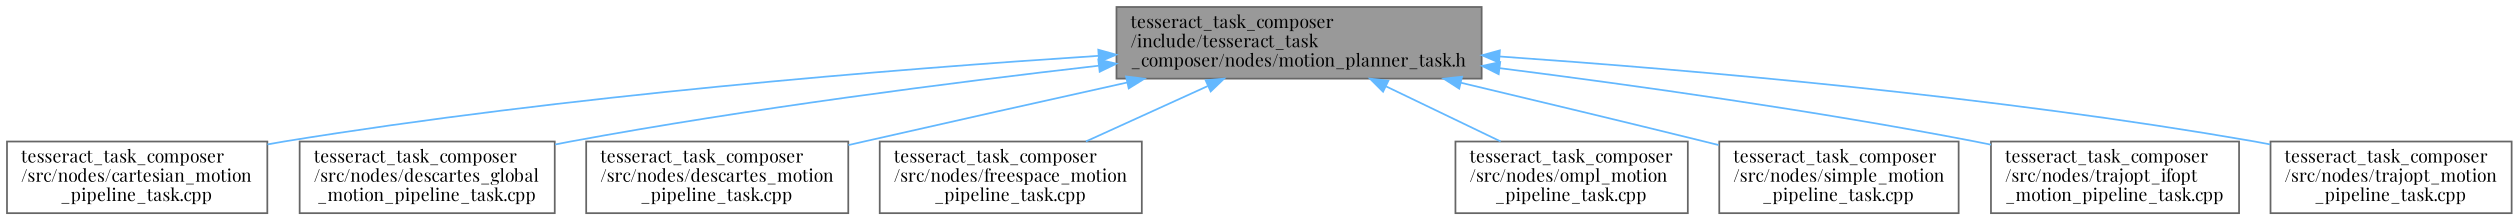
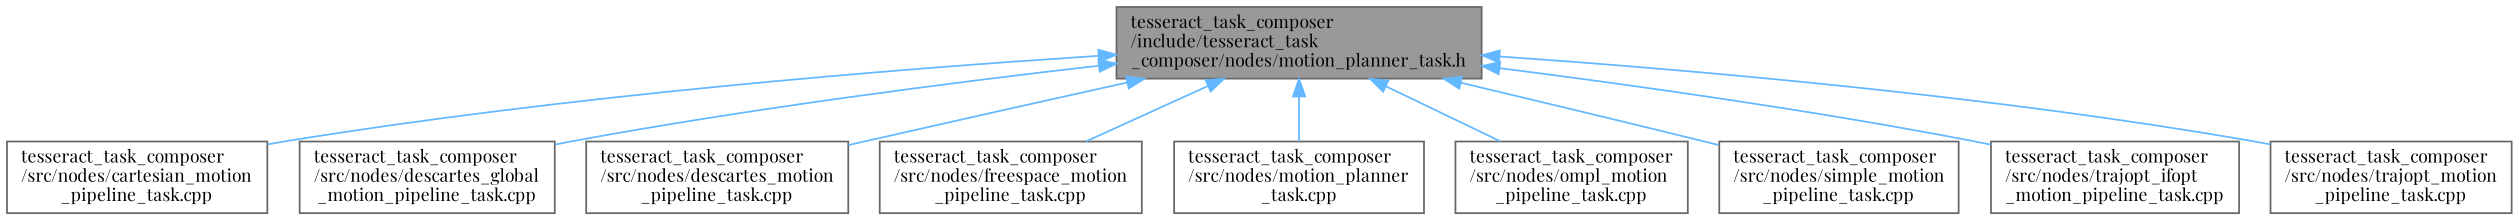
none -> (1299, 177)
